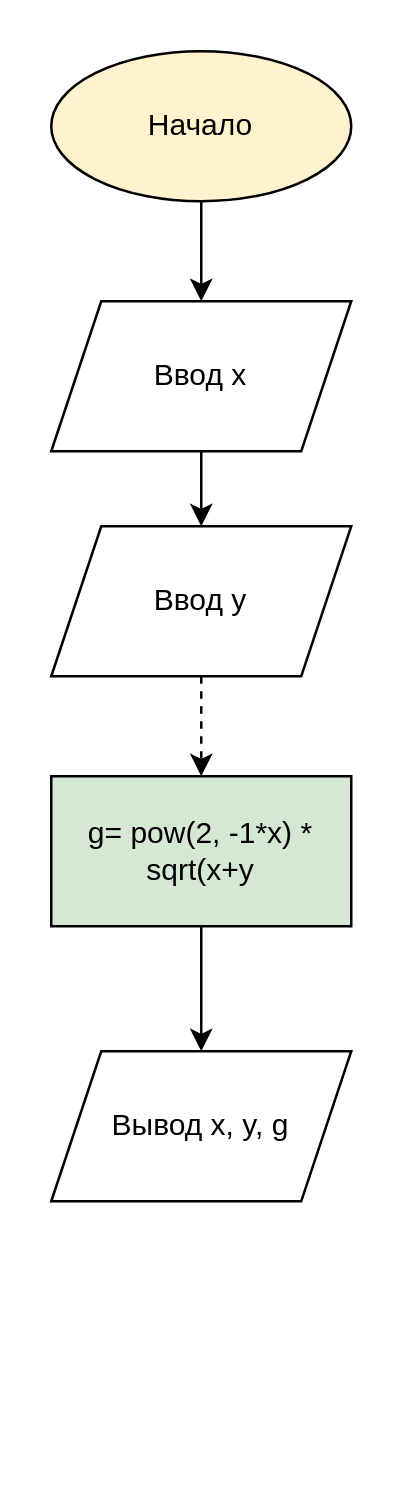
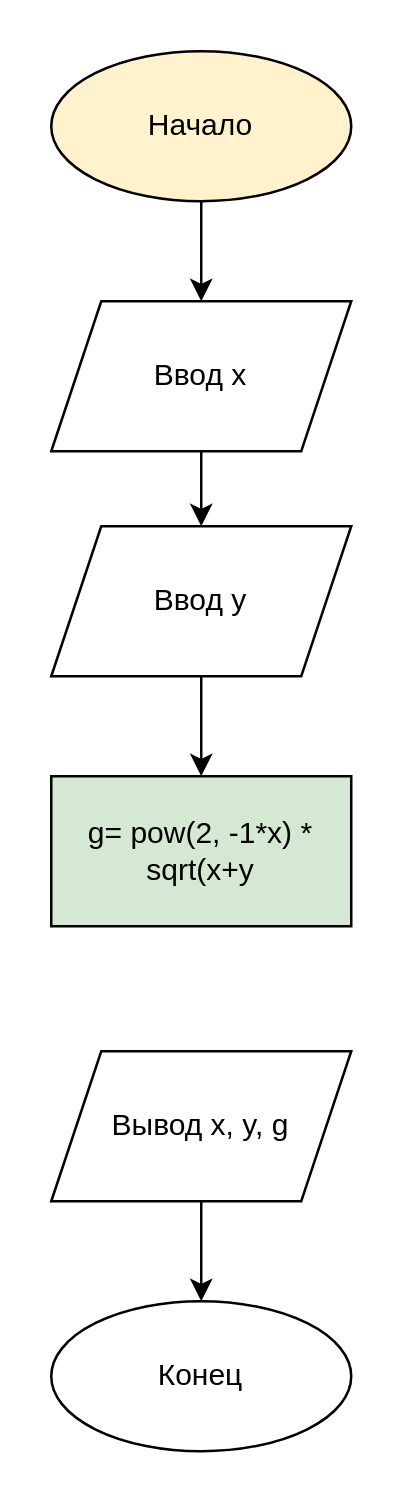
(201, 717) -> (201, 717)
(201, 980) -> none
none -> (201, 1243)
none -> (201, 1376)
